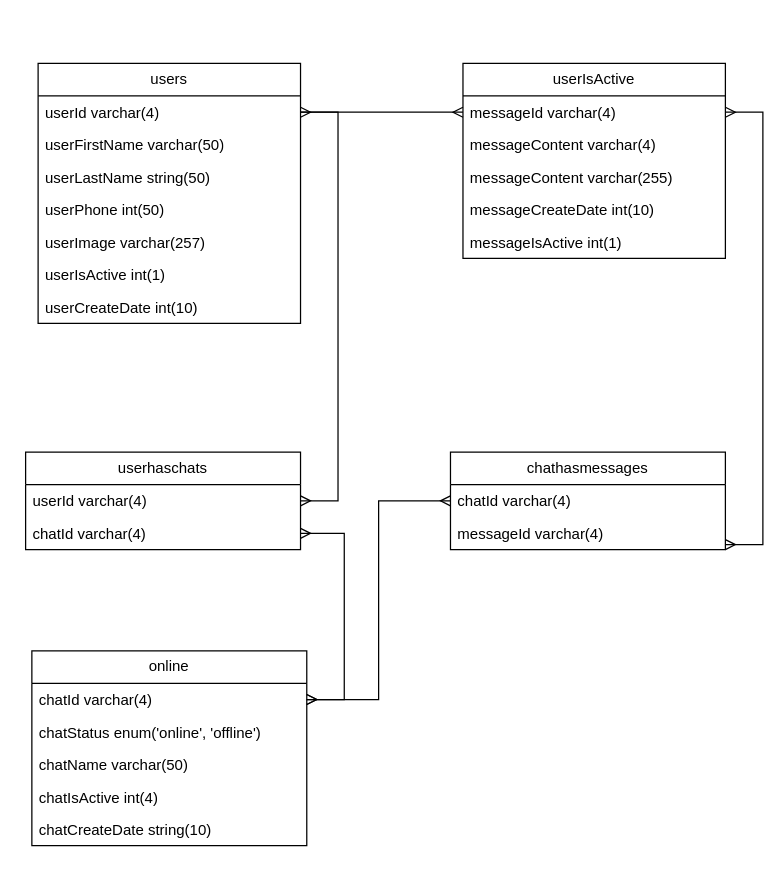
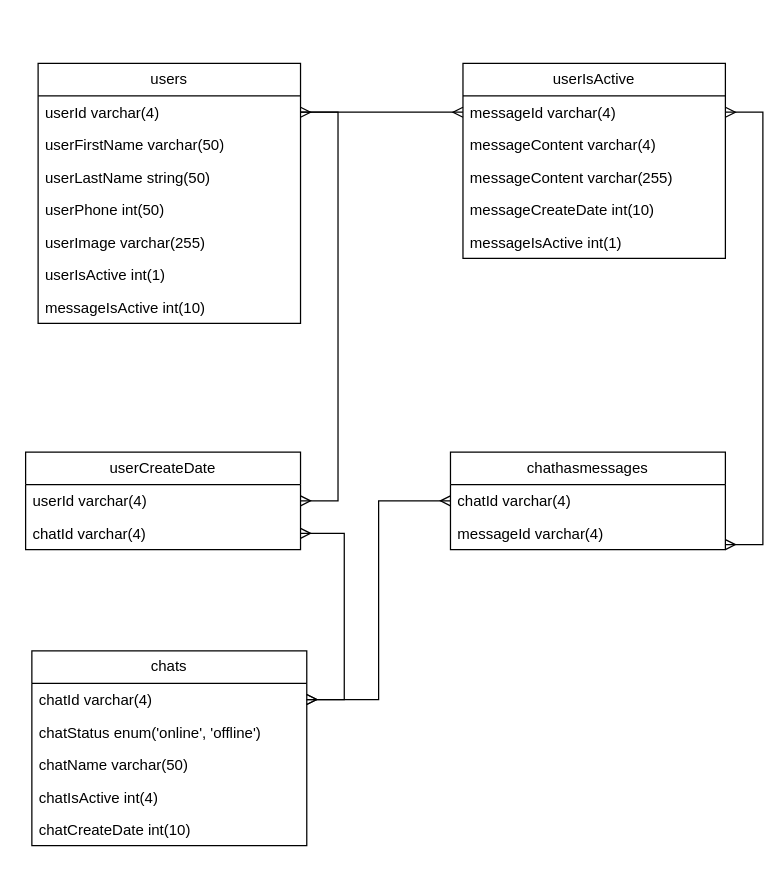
(136, 243) -> (136, 243)
(134, 308) -> (136, 308)
(163, 468) -> (163, 468)
(169, 667) -> (169, 667)
(140, 831) -> (128, 831)
